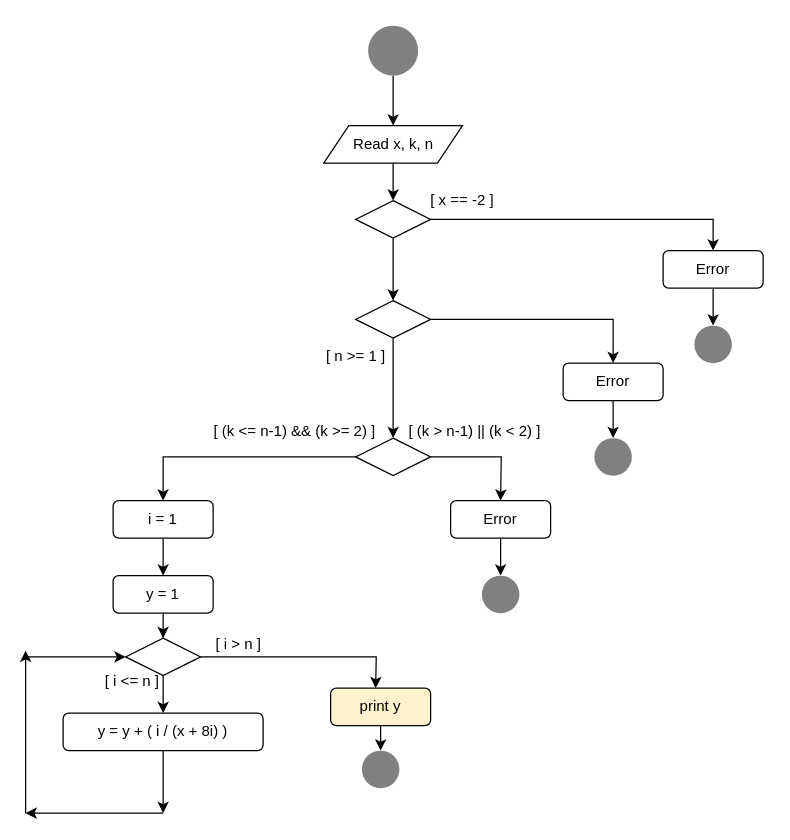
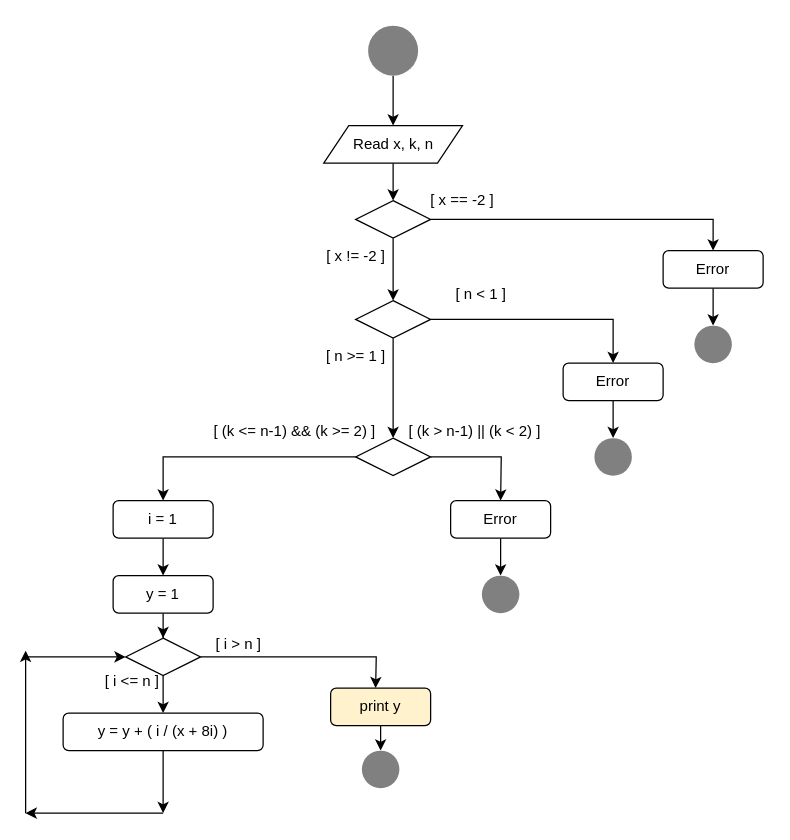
none -> (356, 257)
none -> (481, 294)
